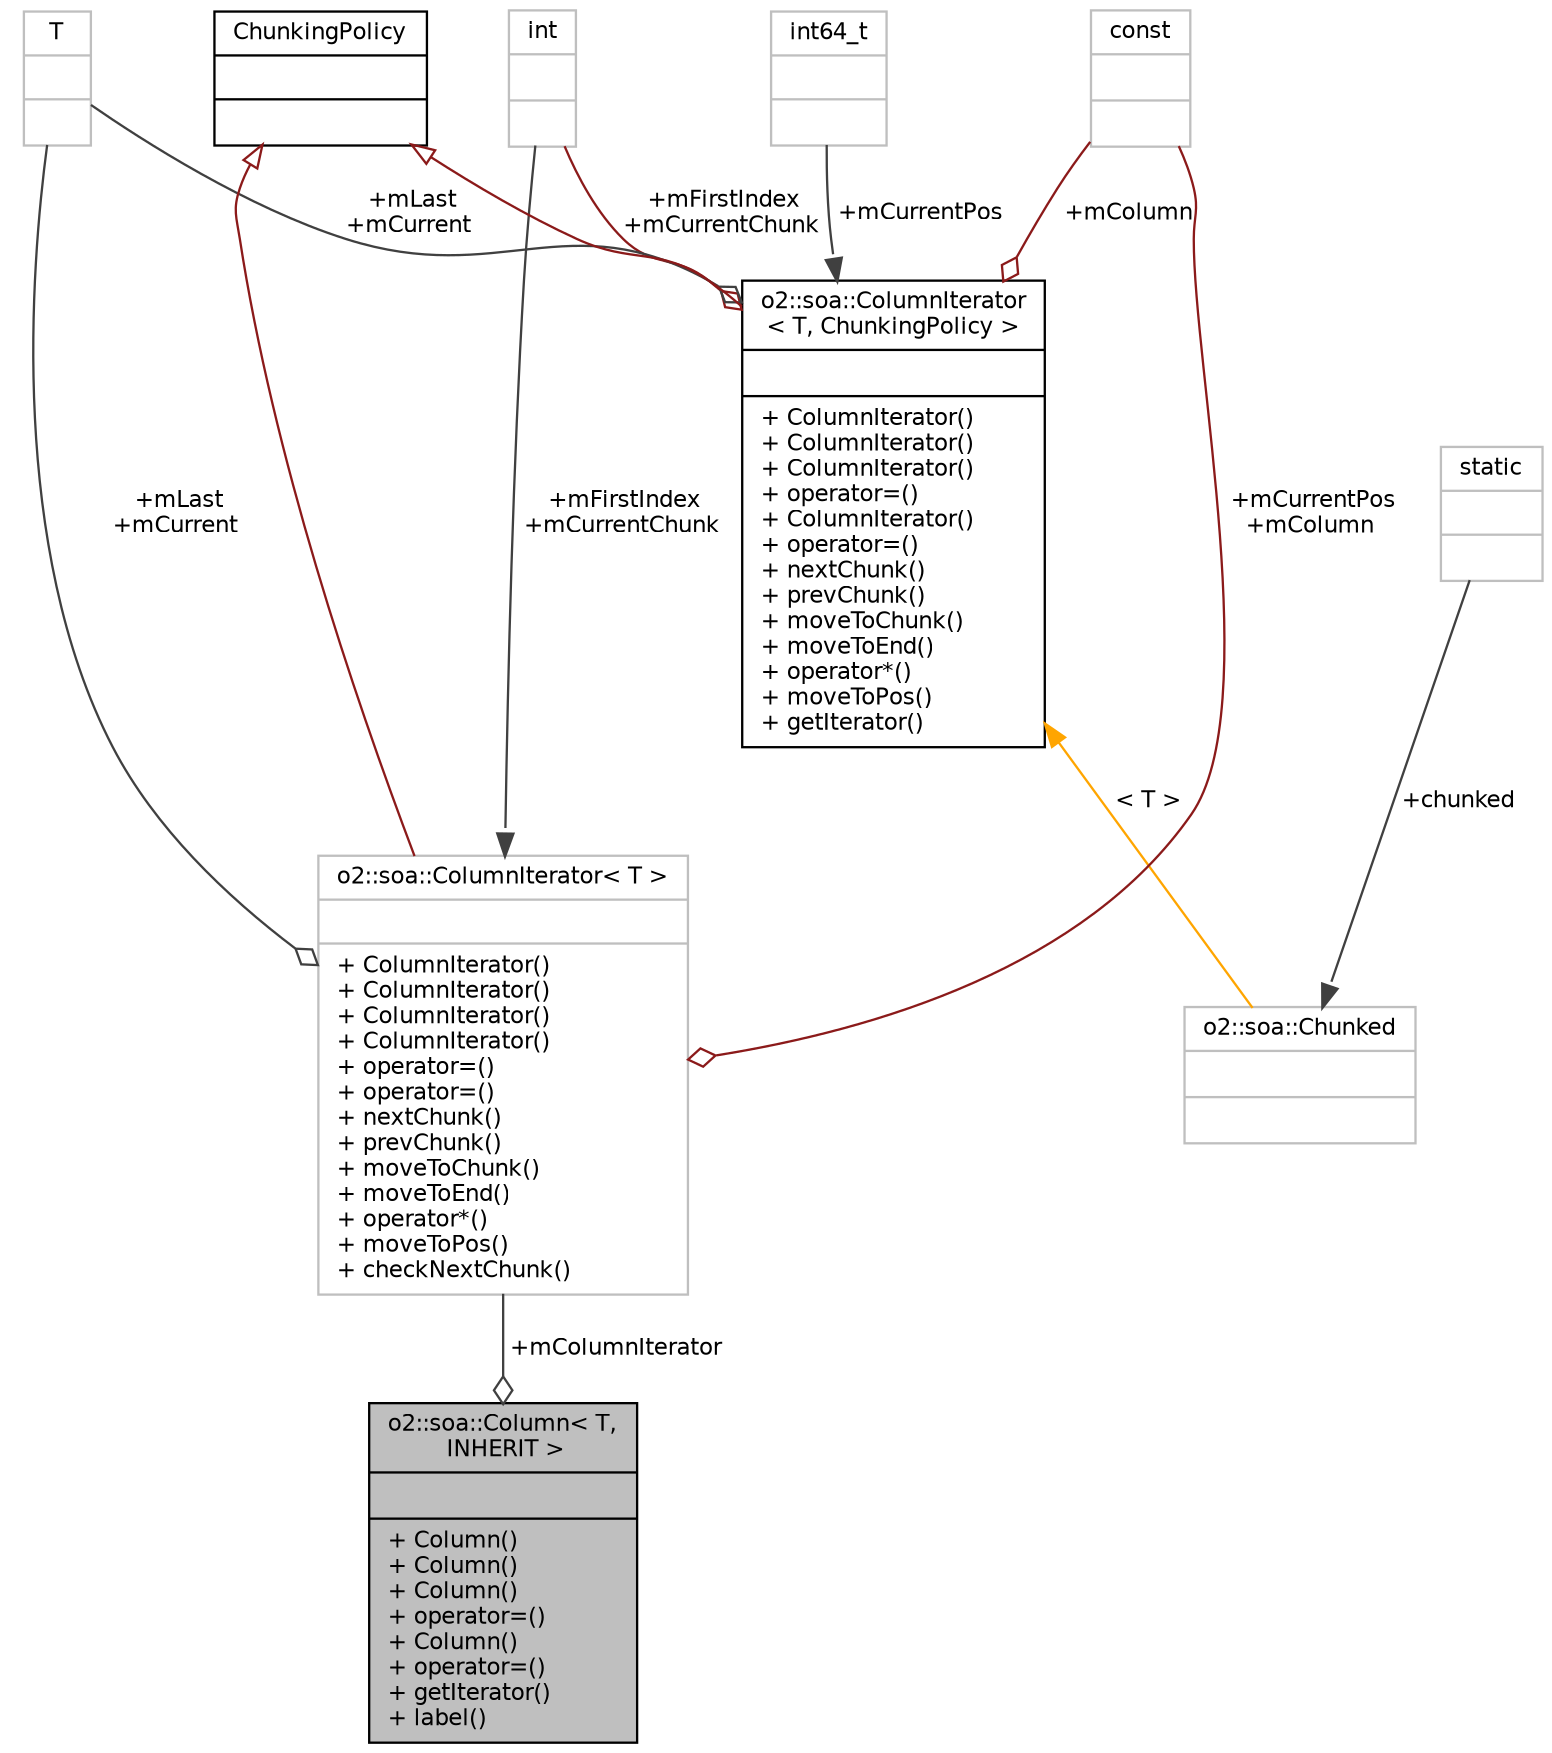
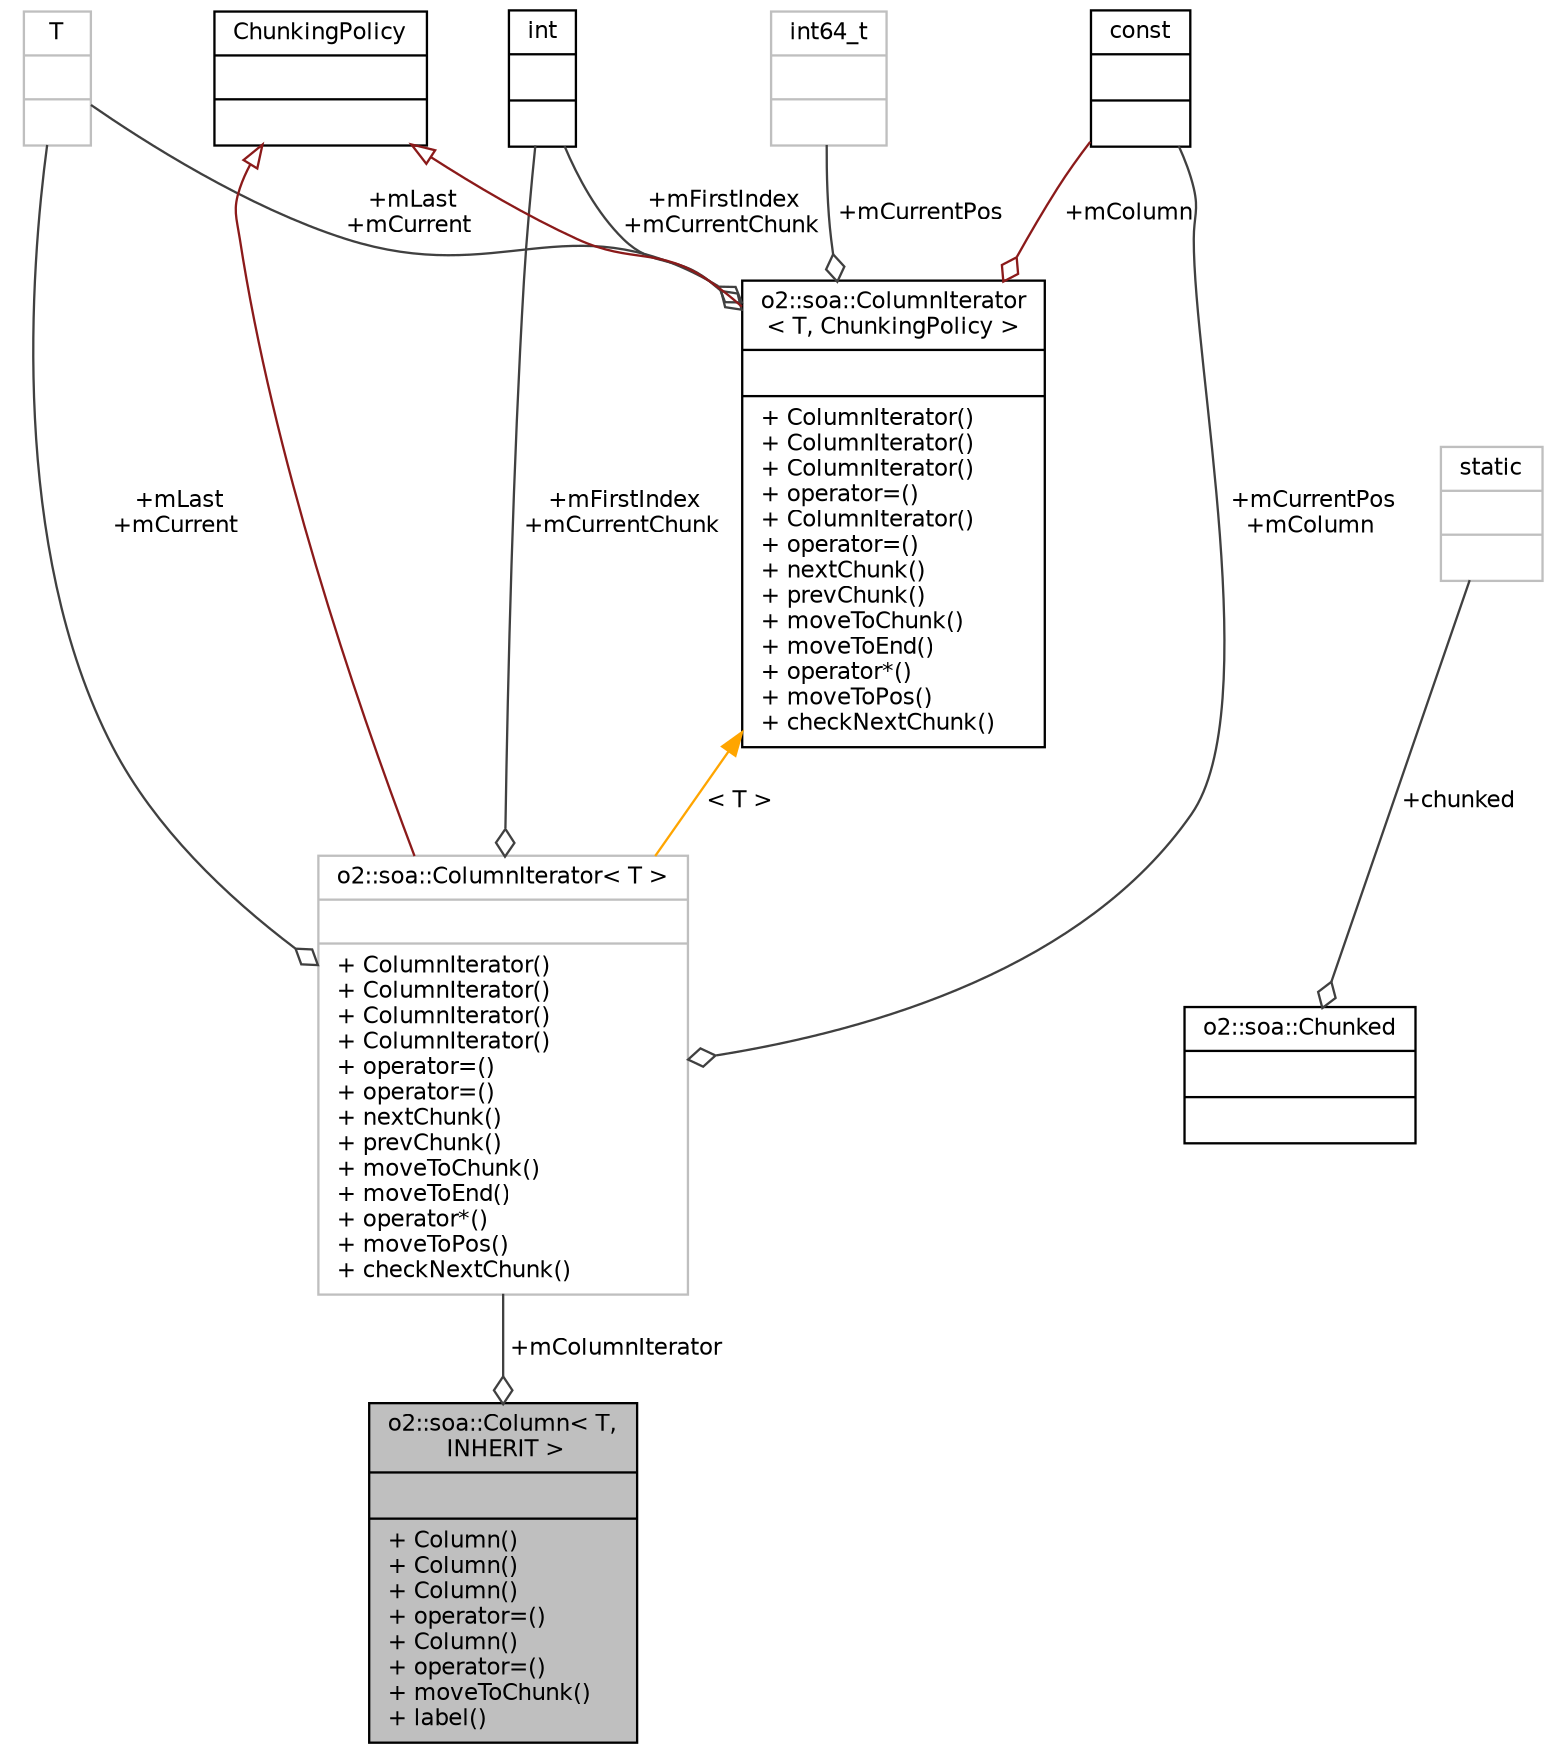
(542, 79) -> (542, 79)
(1141, 79) -> (1141, 79)
(828, 200) -> (828, 200)
(616, 231) -> (616, 231)
(514, 486) -> (514, 486)
(843, 723) -> (878, 723)
(1214, 753) -> (1214, 753)
(1401, 781) -> (1401, 781)
(1161, 882) -> (692, 804)
(1300, 1075) -> (1300, 1075)
(470, 1693) -> (489, 1693)
